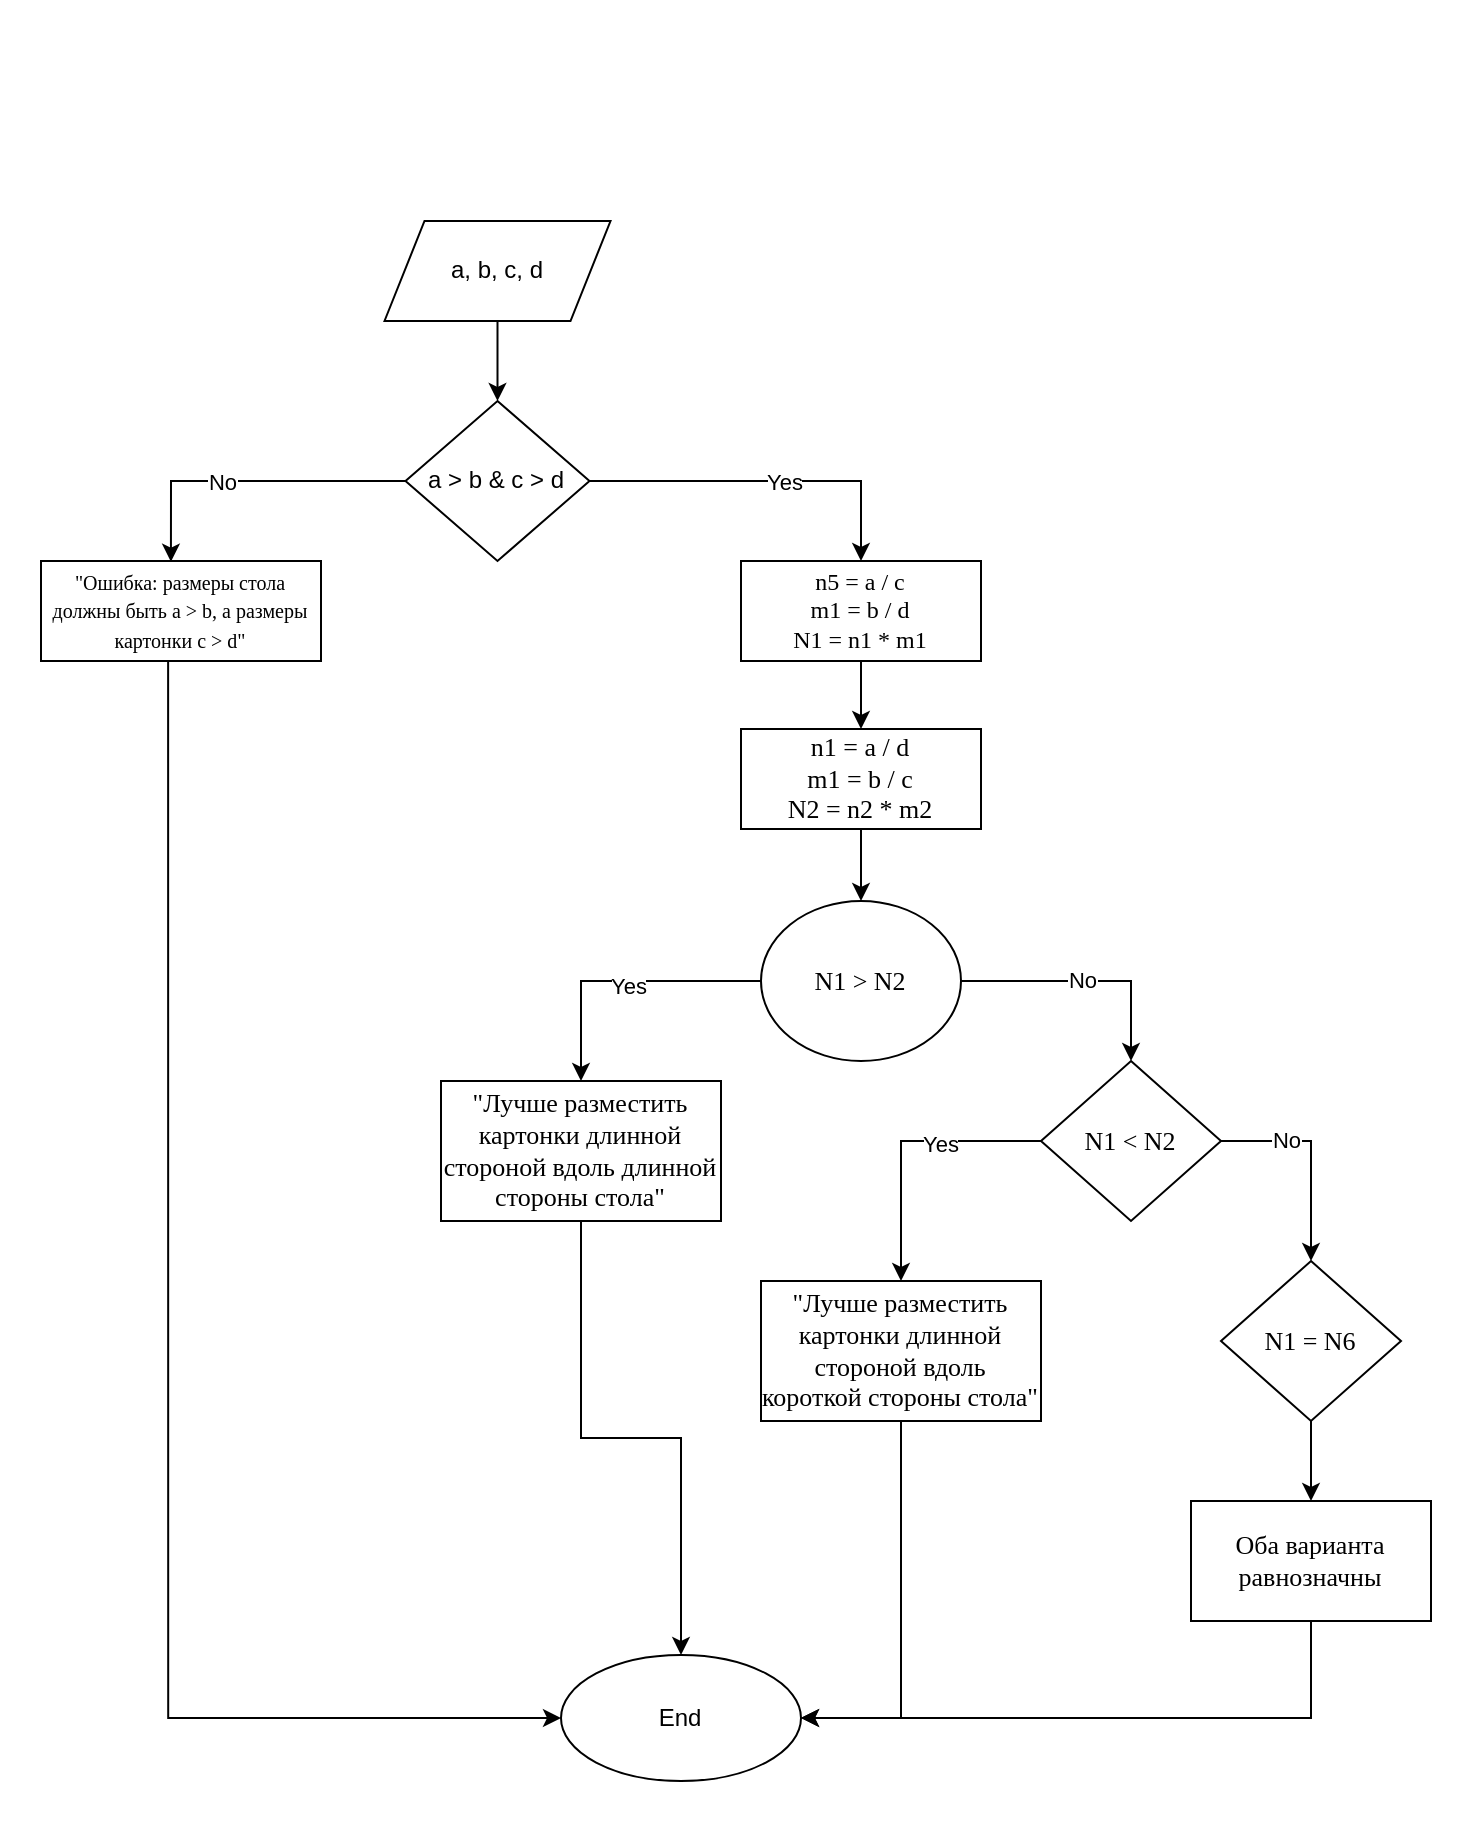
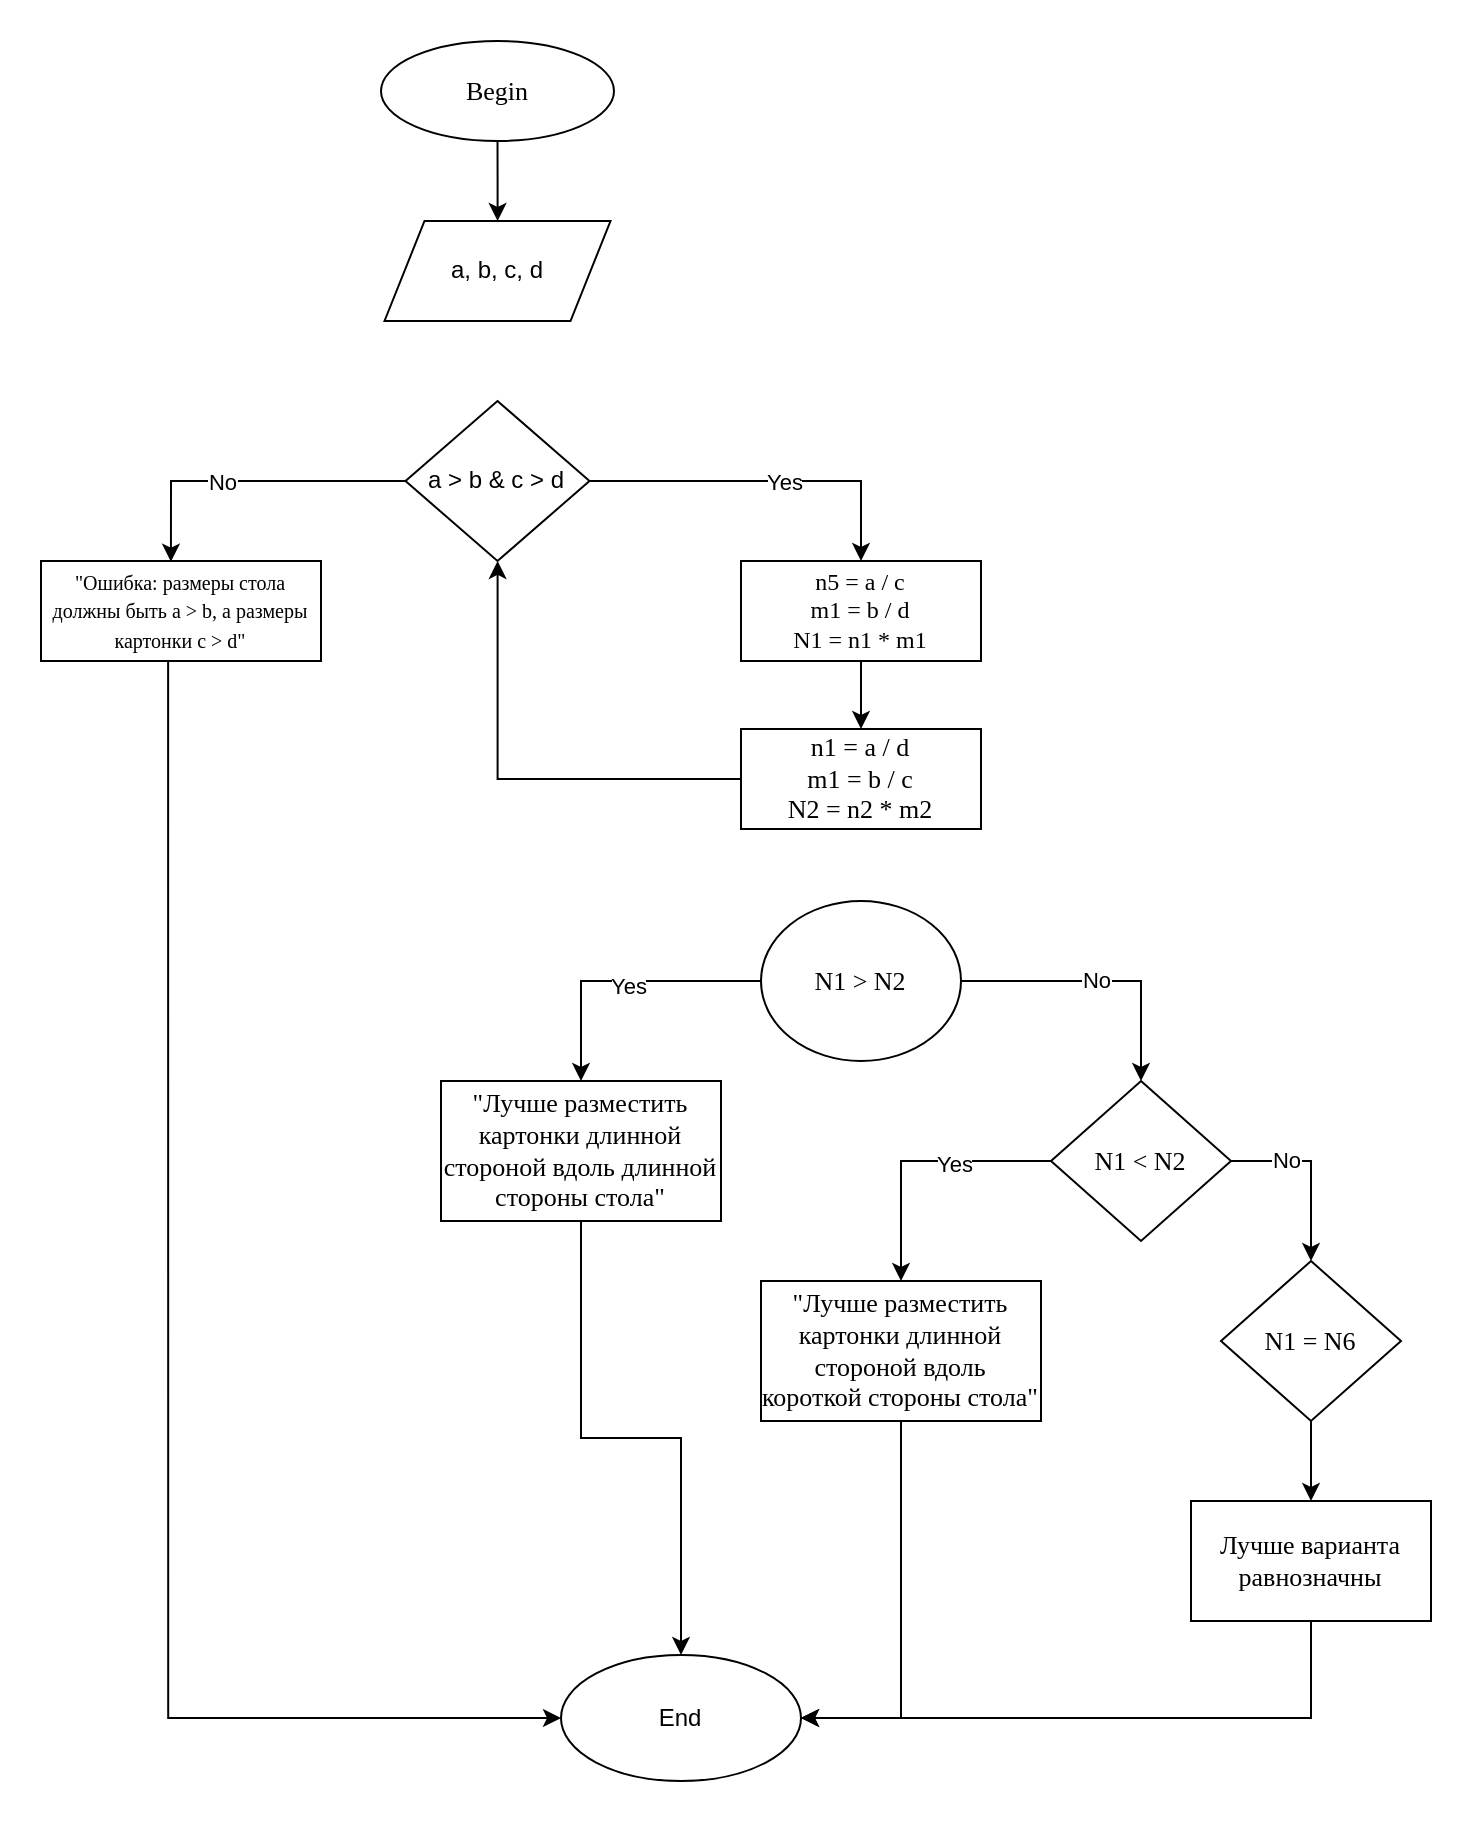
none -> (498, 91)
none -> (498, 174)
(498, 354) -> none
(861, 866) -> (517, 779)
(1131, 1141) -> (1141, 1161)
(1311, 1561) -> (1311, 1561)
